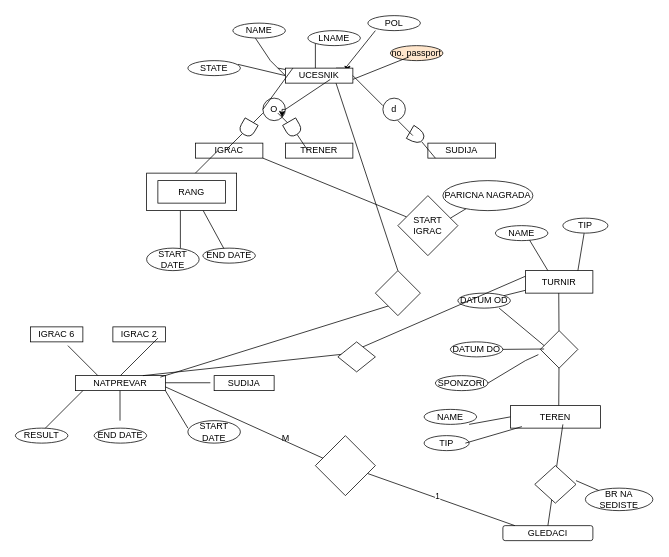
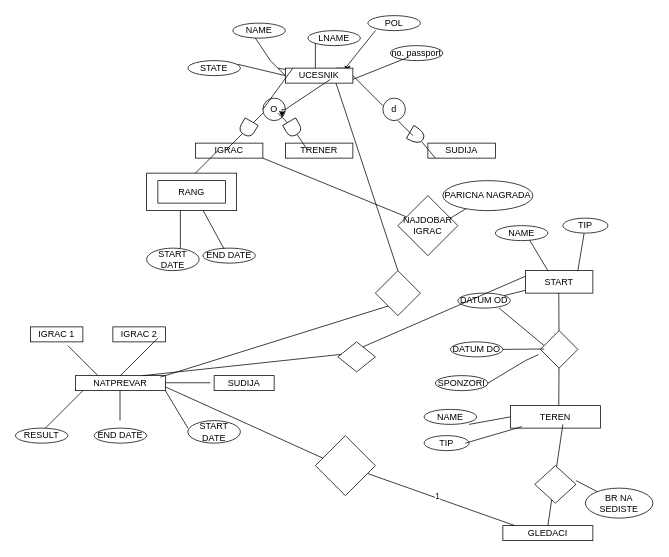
(417, 53) -> (417, 53)
(428, 225) -> (428, 225)
(559, 282) -> (559, 282)
(57, 334) -> (57, 334)
(285, 438) -> none
(619, 499) -> (619, 503)
(548, 533) -> (548, 533)
